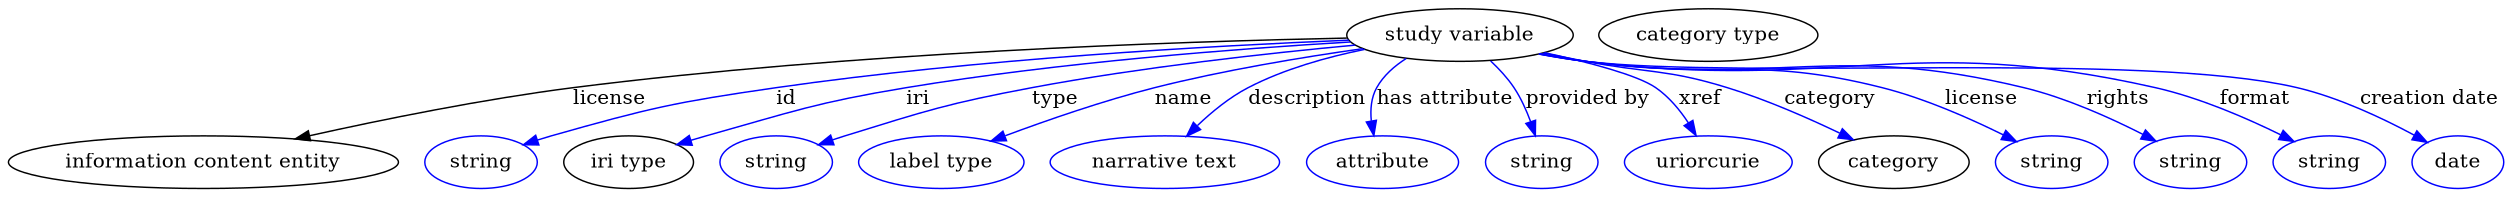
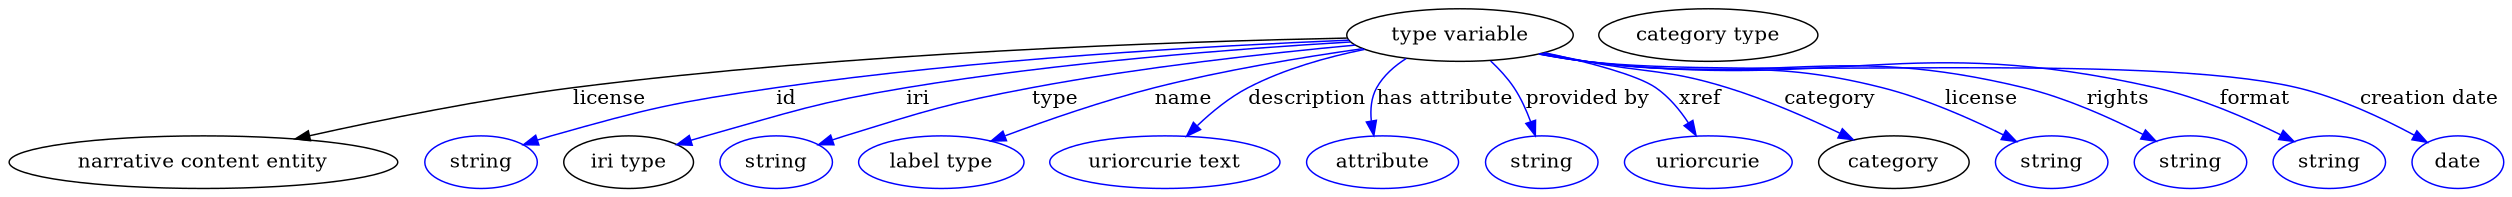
(1460, 35) -> (1460, 35)
(203, 162) -> (203, 162)
(1165, 162) -> (1165, 162)
